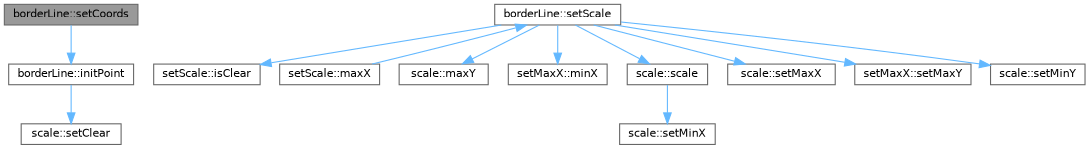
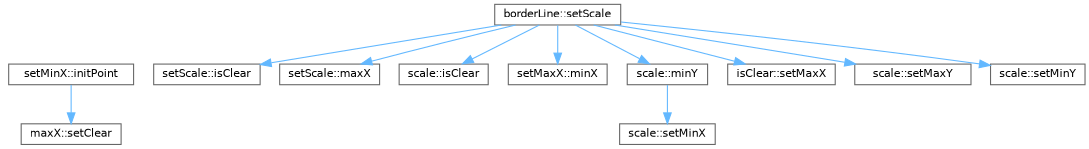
(71, 15) -> none
(444, 46) -> (444, 43)
(71, 74) -> (71, 74)
(444, 74) -> (444, 74)
(667, 74) -> (667, 74)
(781, 74) -> (781, 74)
(913, 74) -> (913, 74)
(71, 134) -> (71, 134)
